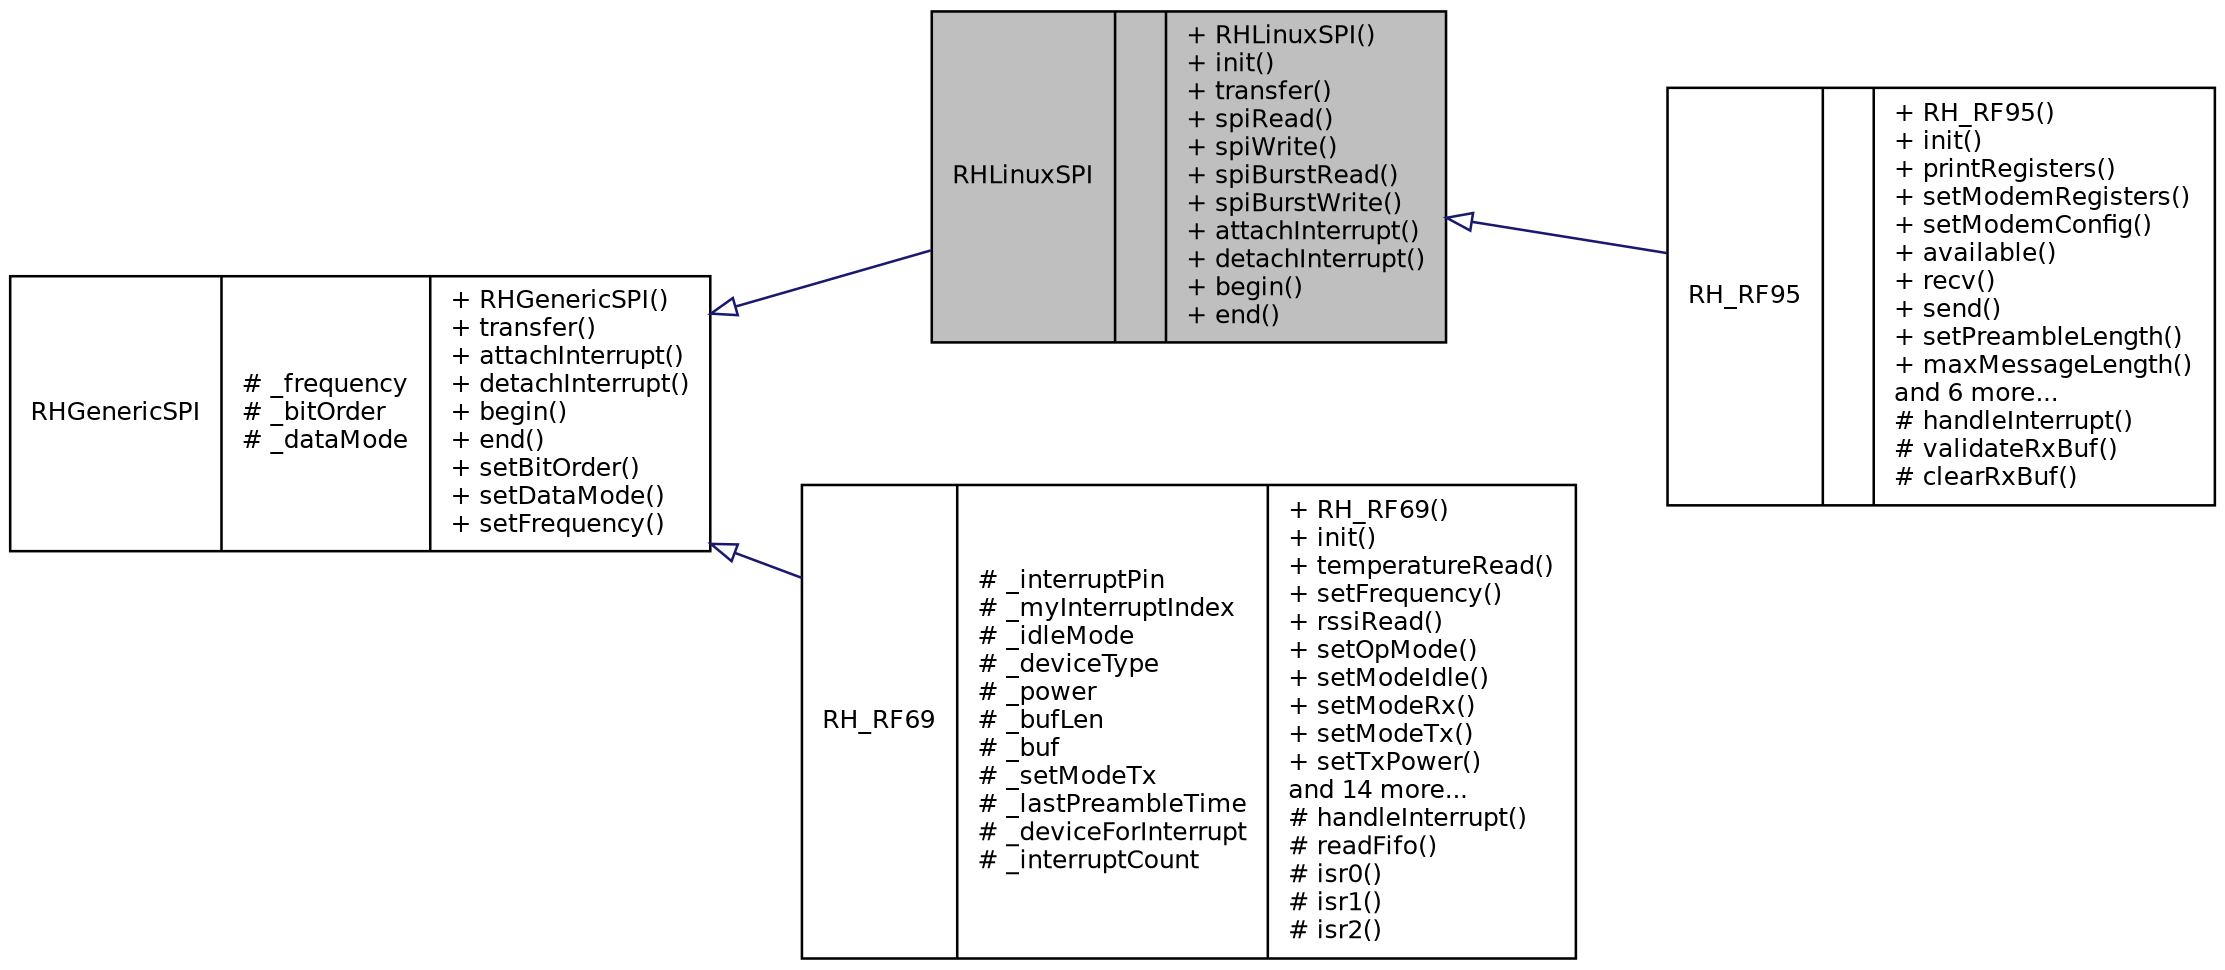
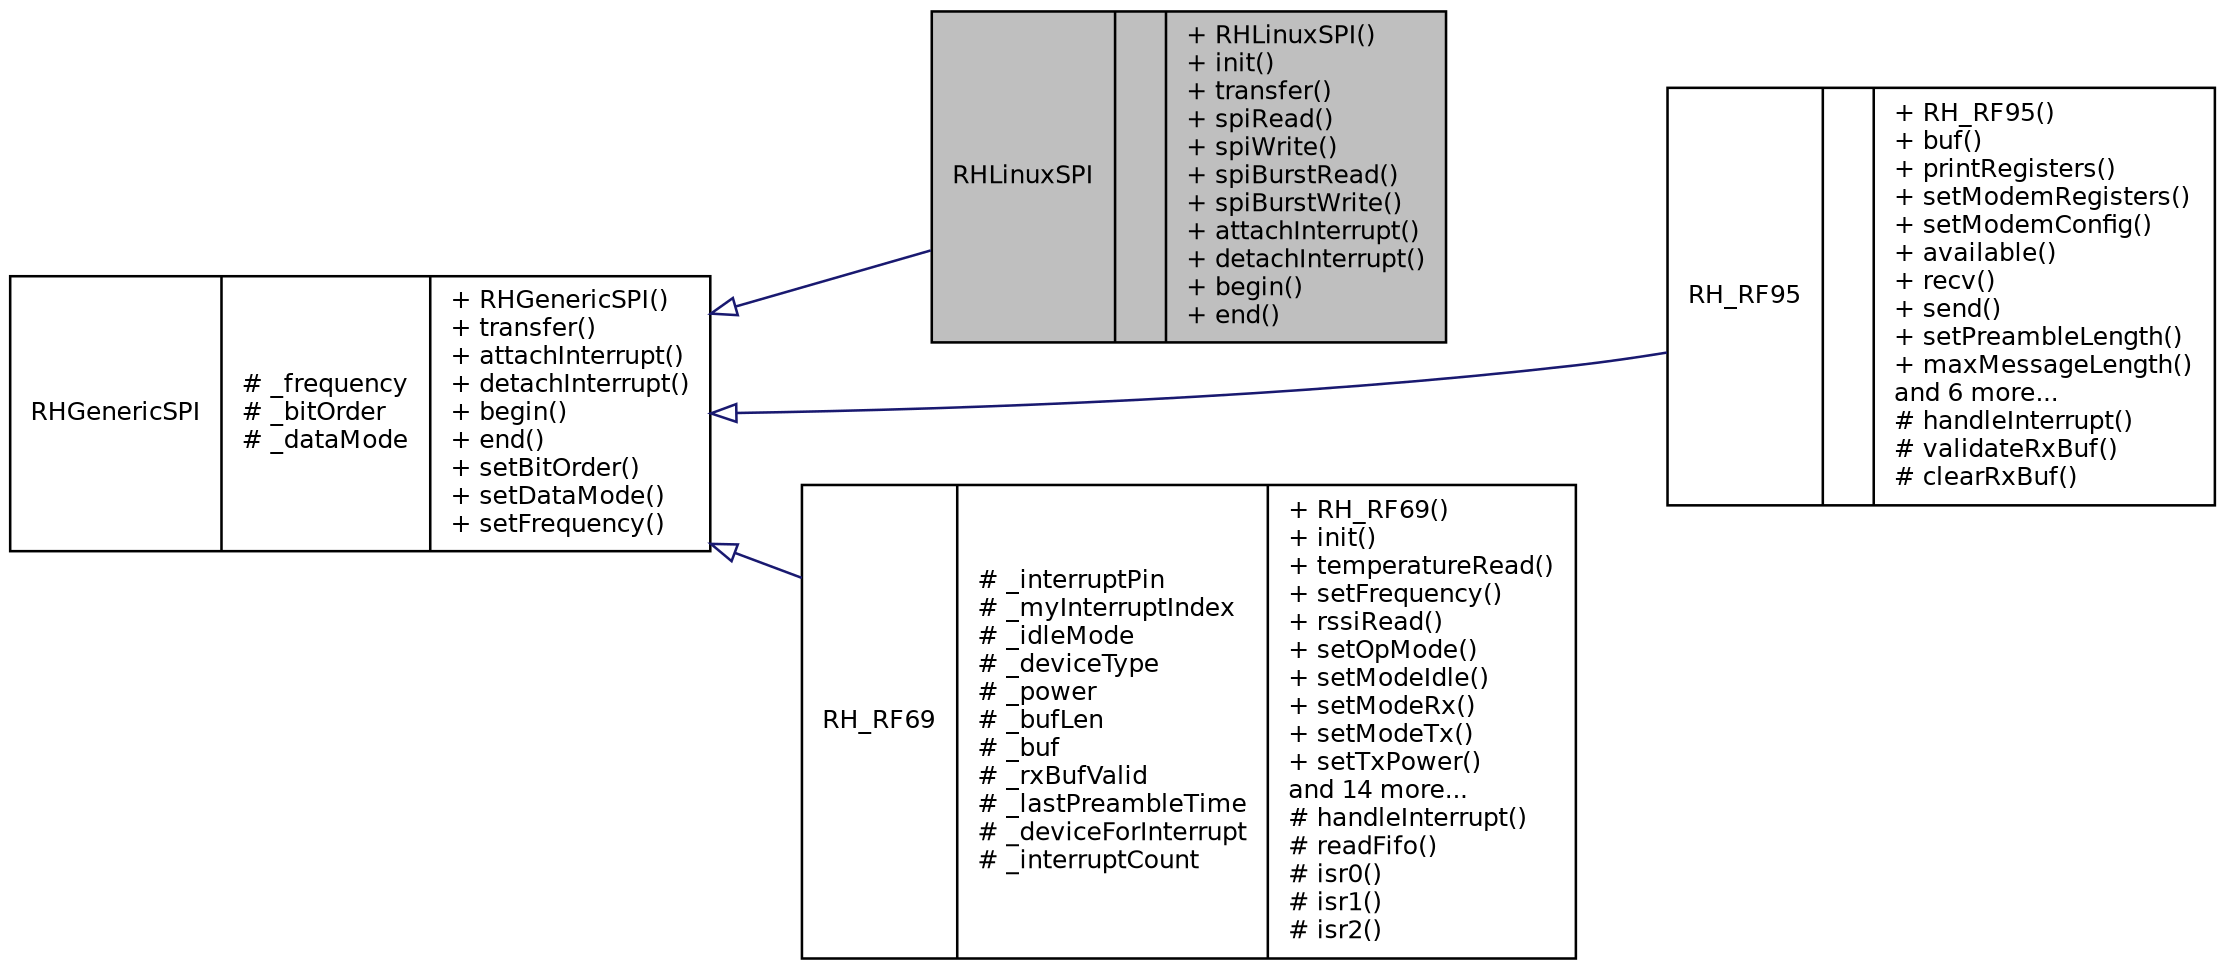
(1939, 141) -> (1939, 141)
(1569, 237) -> (1203, 396)
(1068, 776) -> (1063, 776)
